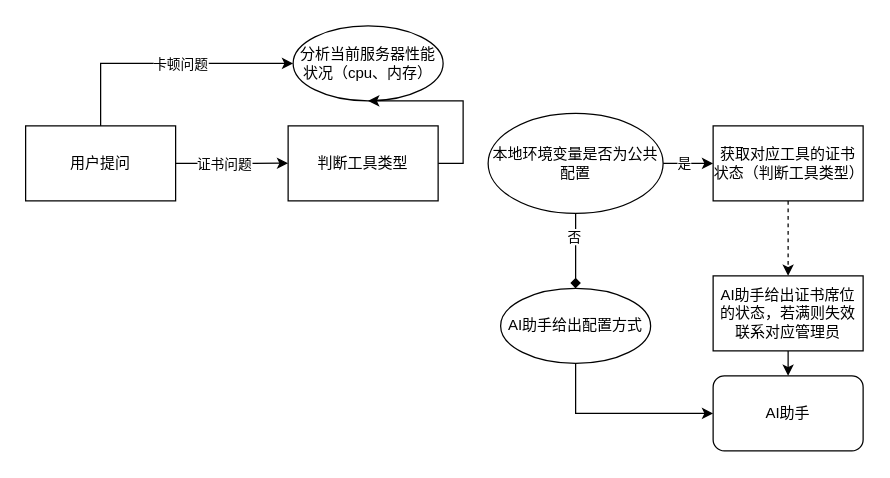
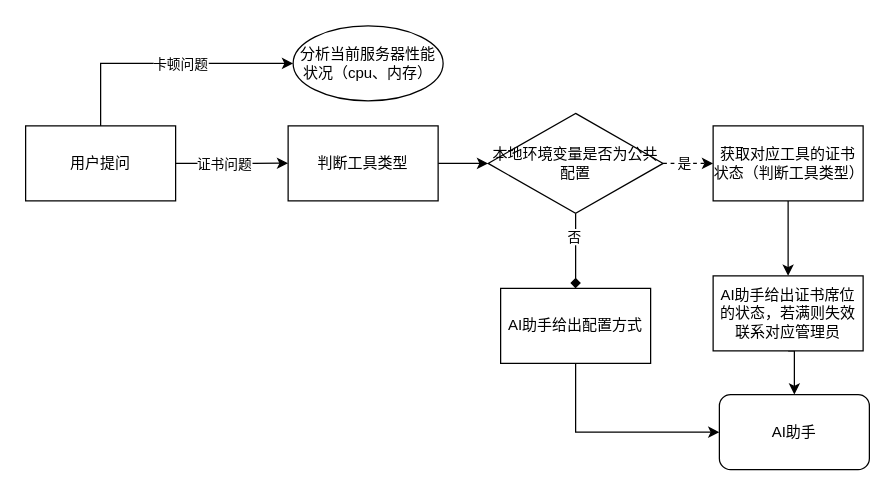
(452, 101) -> (470, 163)
(576, 163) -> (576, 163)
(670, 163) -> (670, 163)
(788, 235) -> (788, 235)
(576, 326) -> (576, 326)
(788, 413) -> (794, 432)
